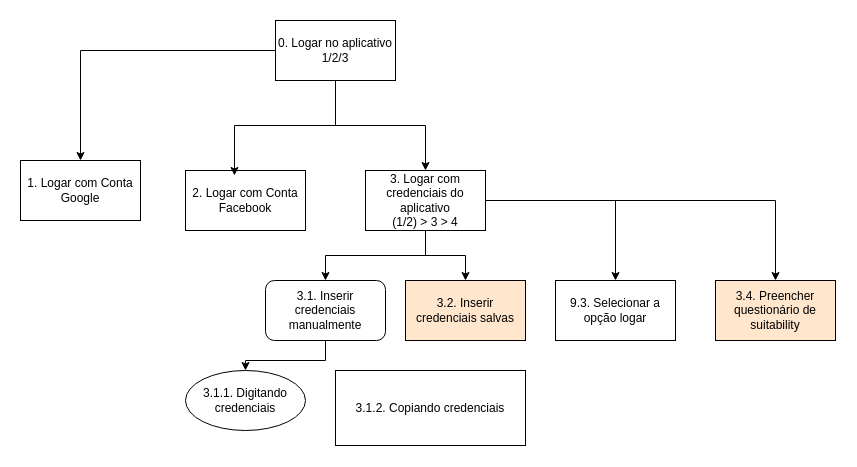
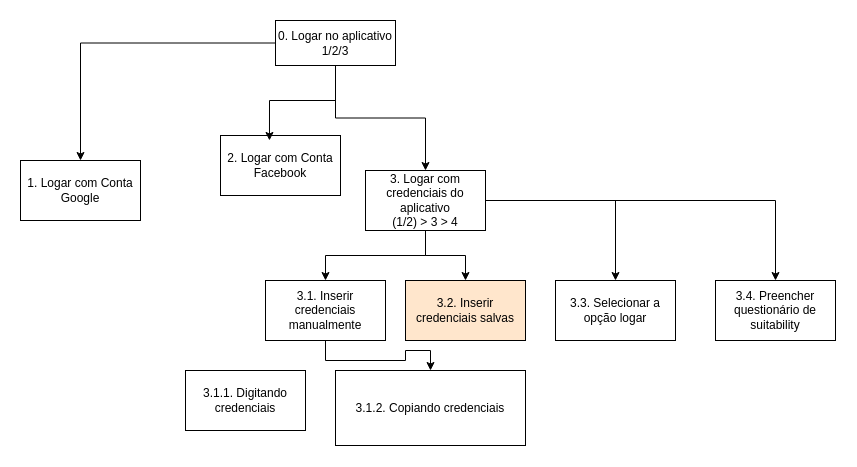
(336, 51) -> (336, 43)
(246, 201) -> (281, 166)
(326, 311) -> (326, 311)
(616, 311) -> (616, 311)
(776, 311) -> (776, 311)
(286, 361) -> (388, 361)
(246, 401) -> (246, 401)
